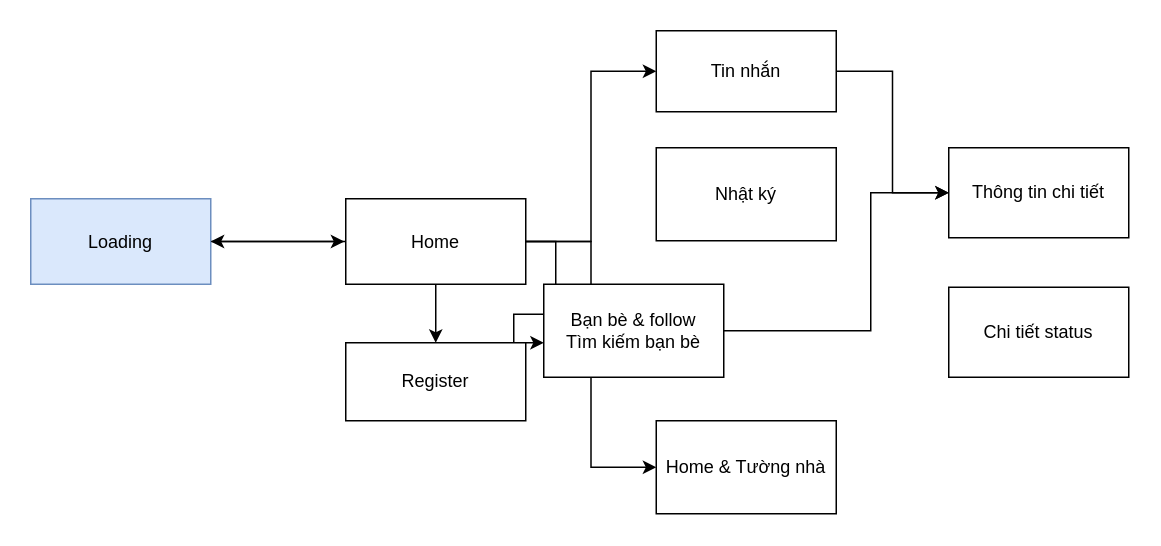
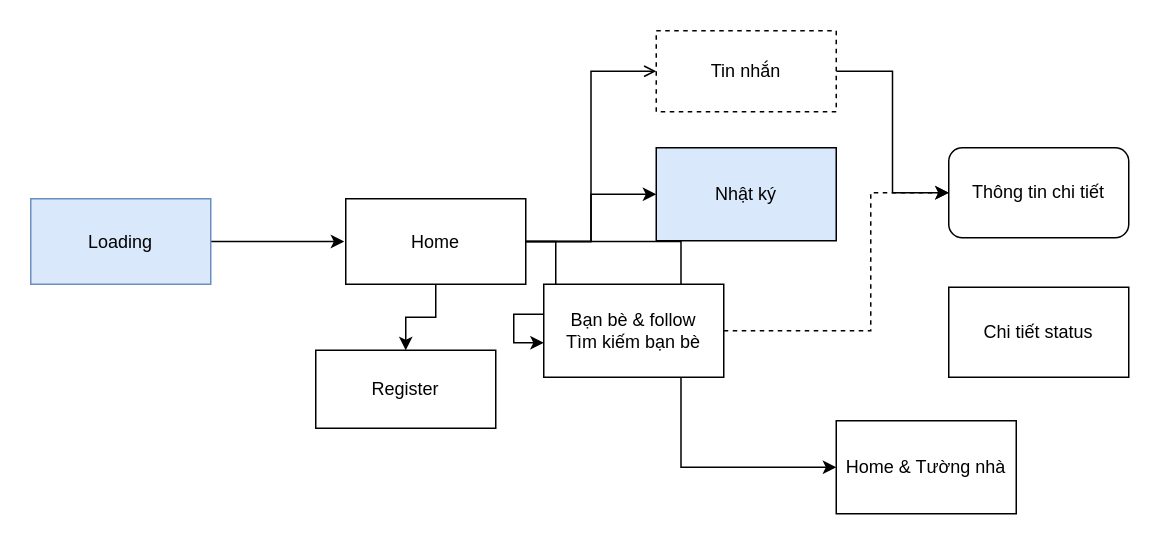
(645, 71) -> (648, 71)
(746, 71) -> (746, 71)
(1039, 193) -> (1039, 193)
(746, 194) -> (746, 194)
(344, 242) -> (619, 194)
(871, 325) -> (871, 325)
(436, 382) -> (406, 389)
(746, 467) -> (926, 467)
